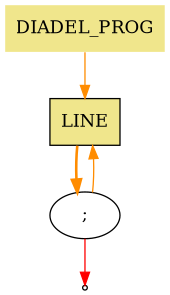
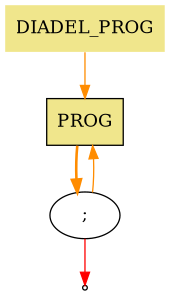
(85, 122) -> (85, 122)
